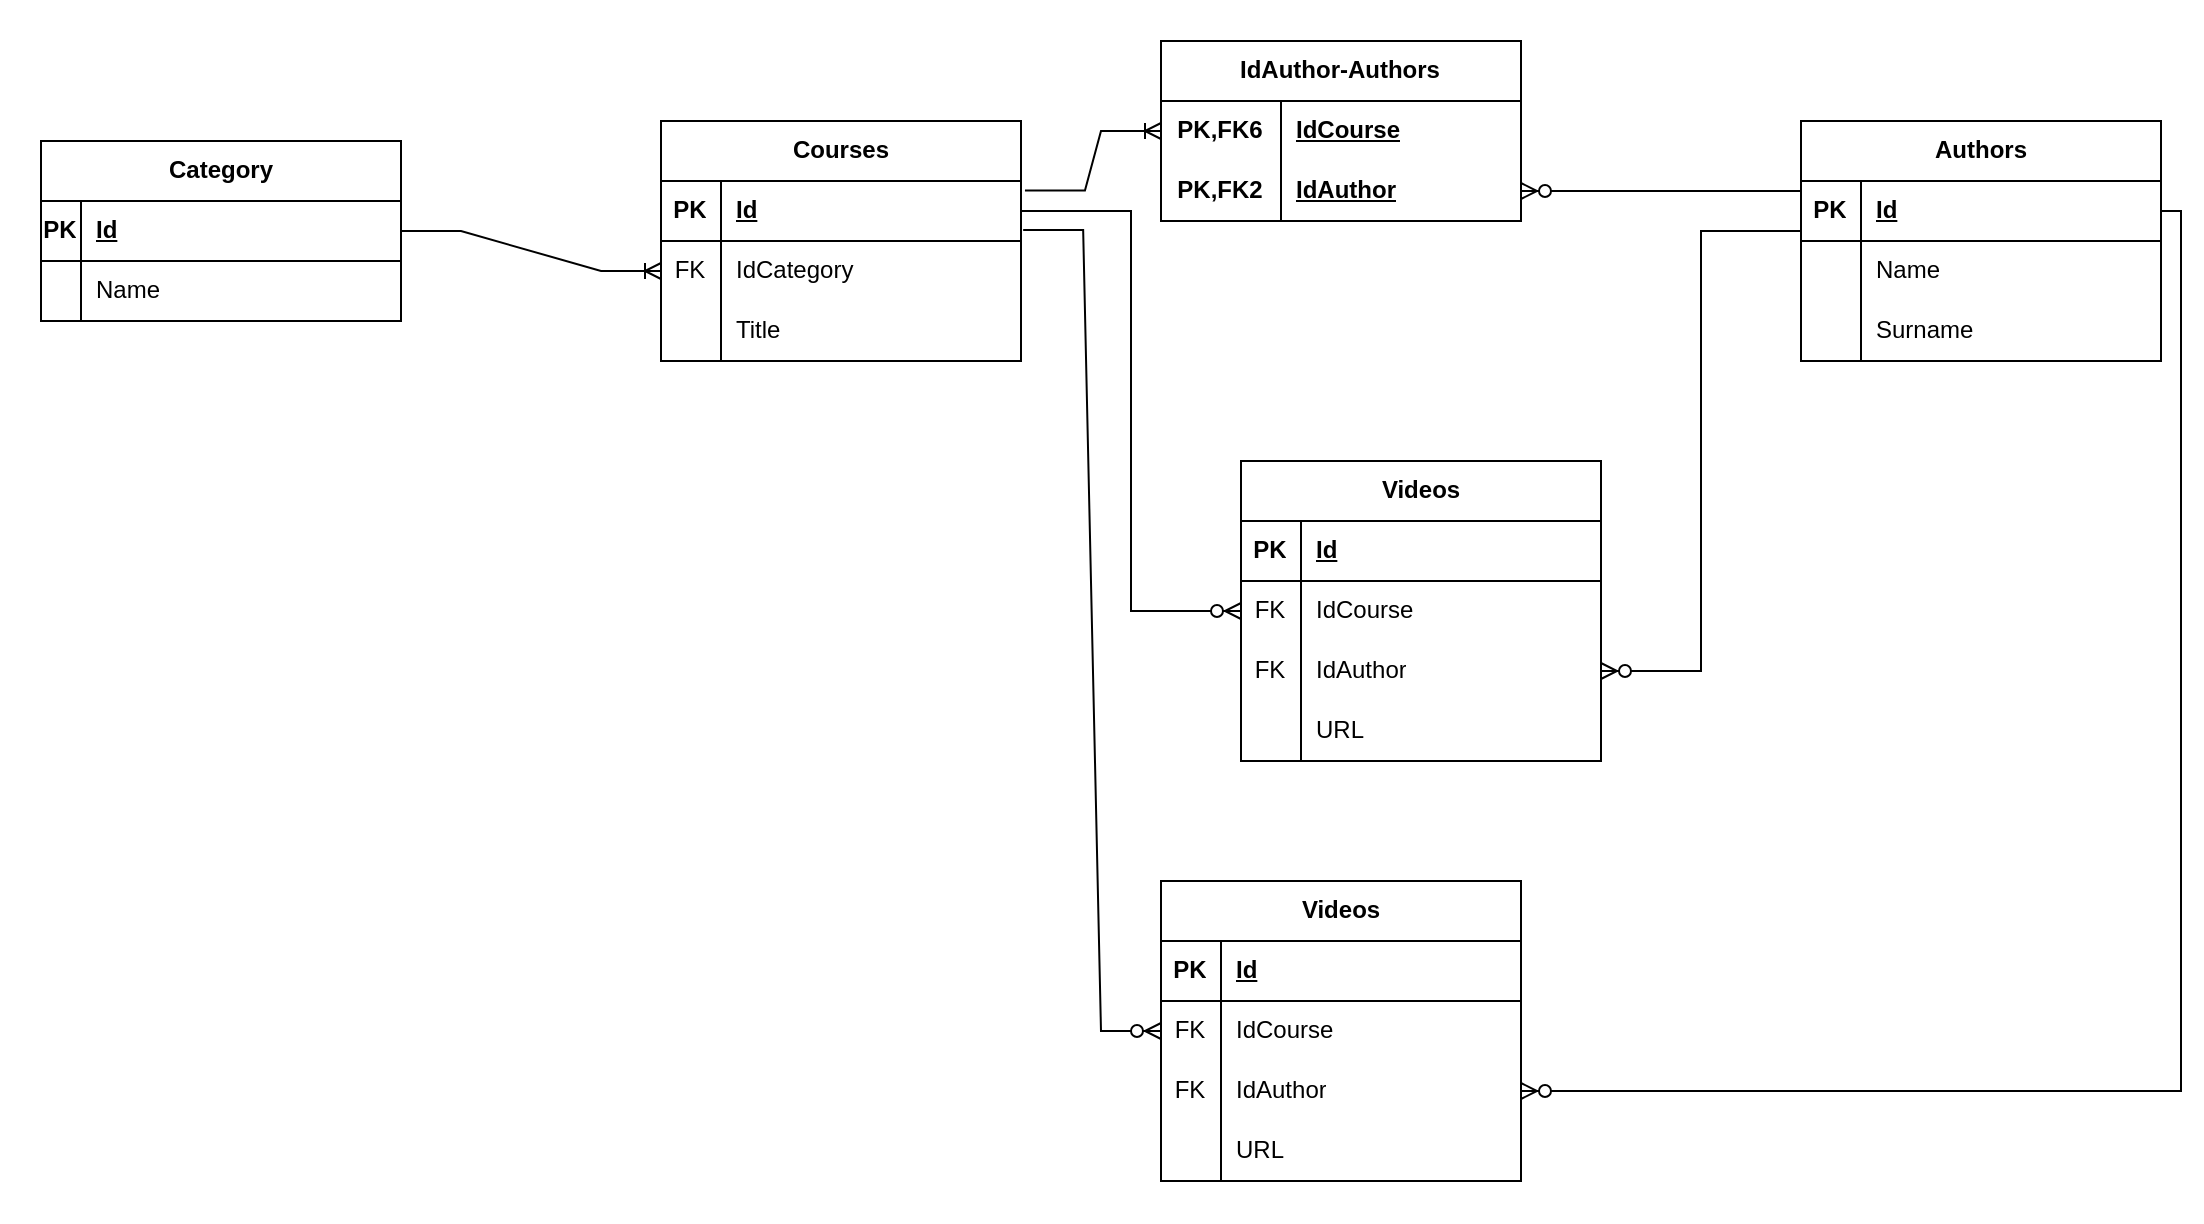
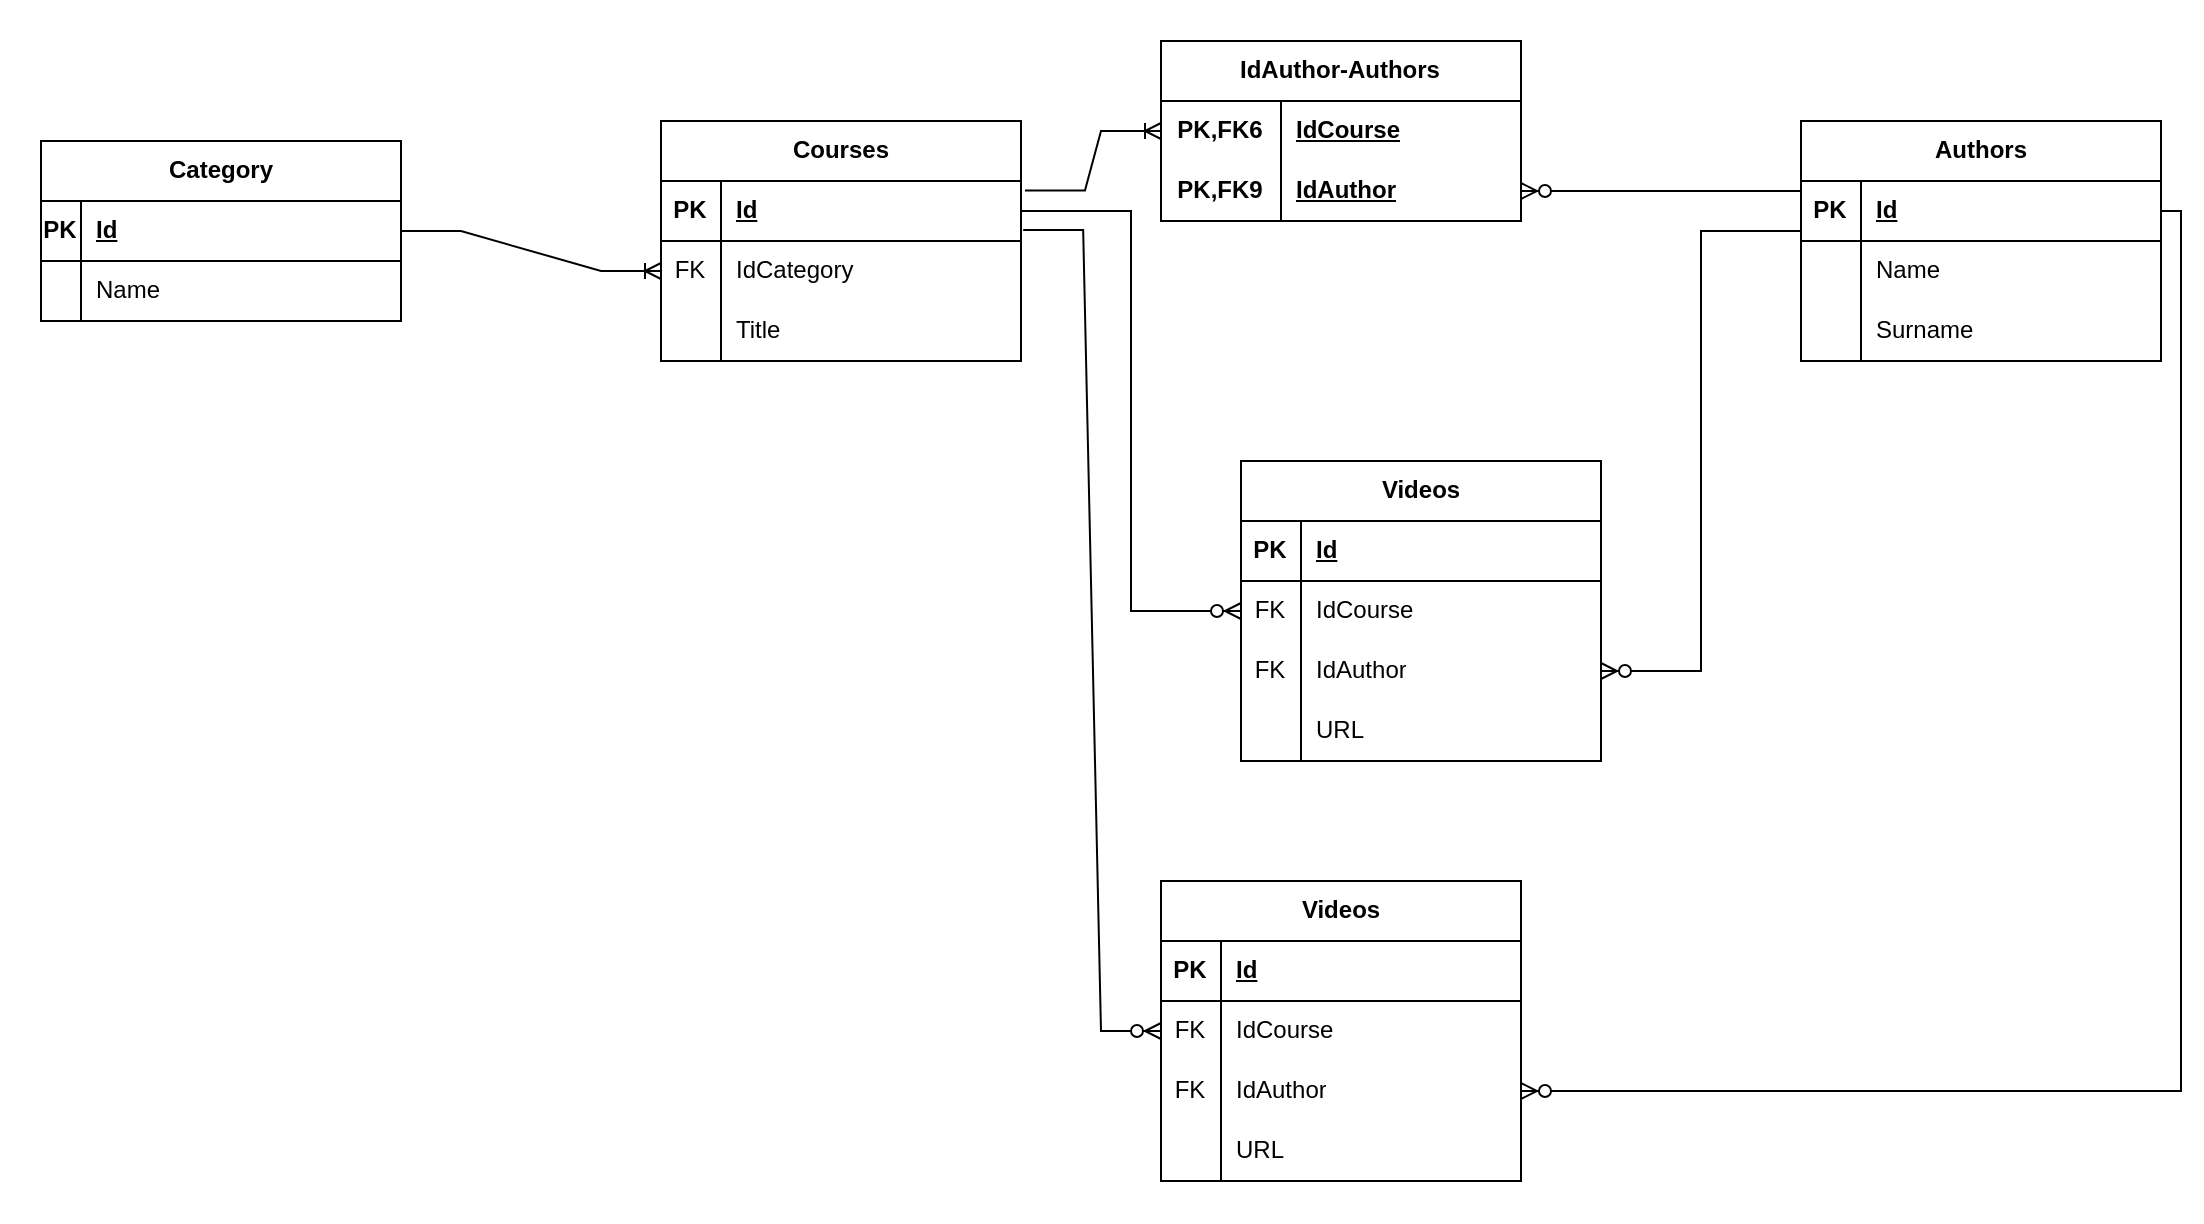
(1221, 191) -> (1221, 191)
